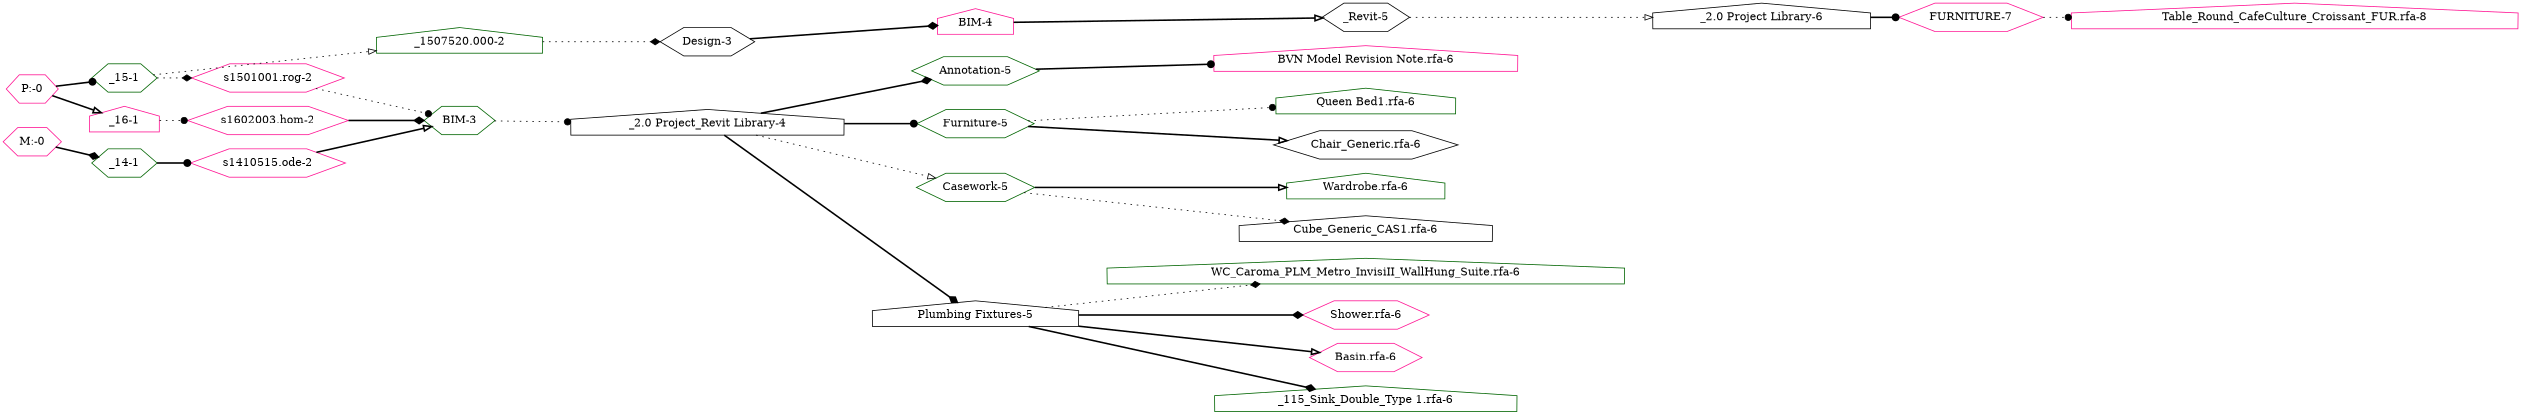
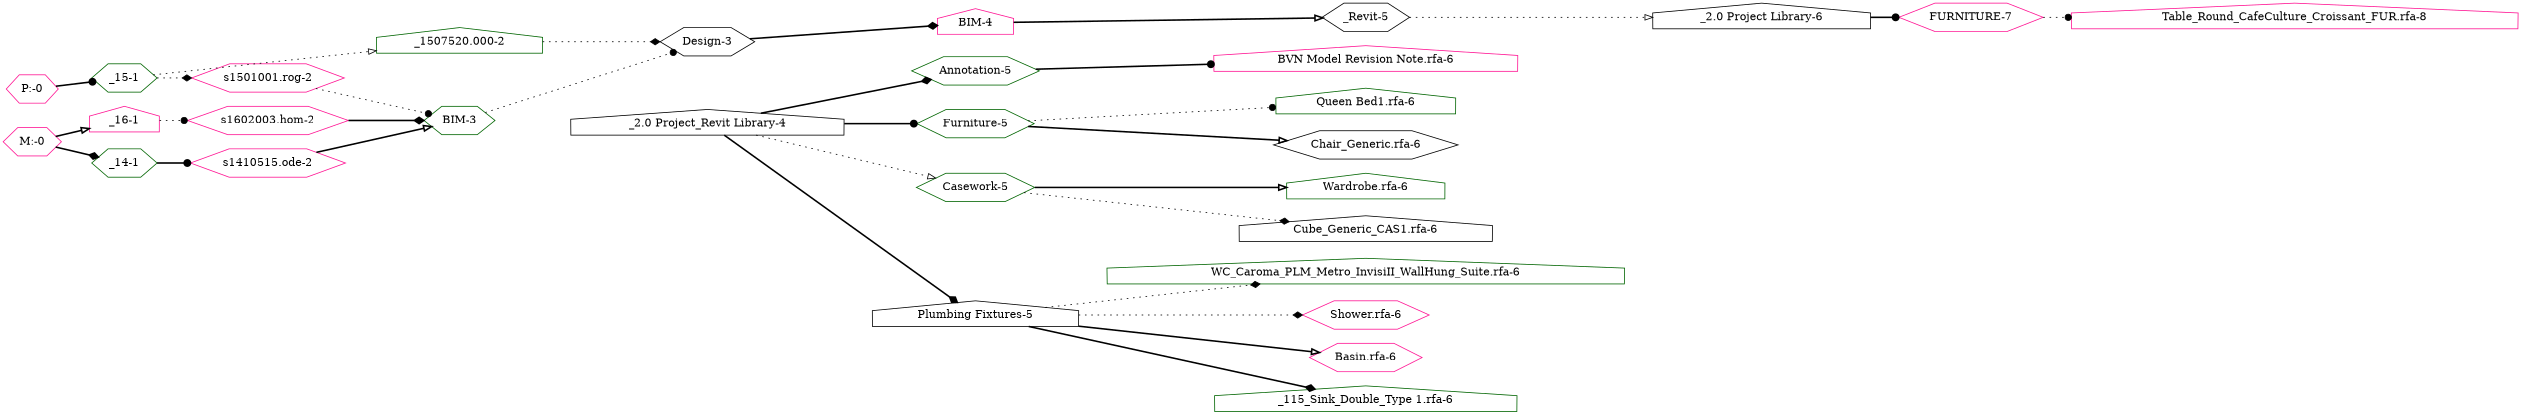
(73, 103) -> (69, 133)
(529, 121) -> (578, 83)
(1186, 315) -> (1186, 315)
